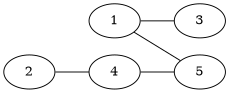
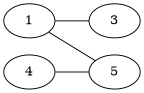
(29, 72) -> none
